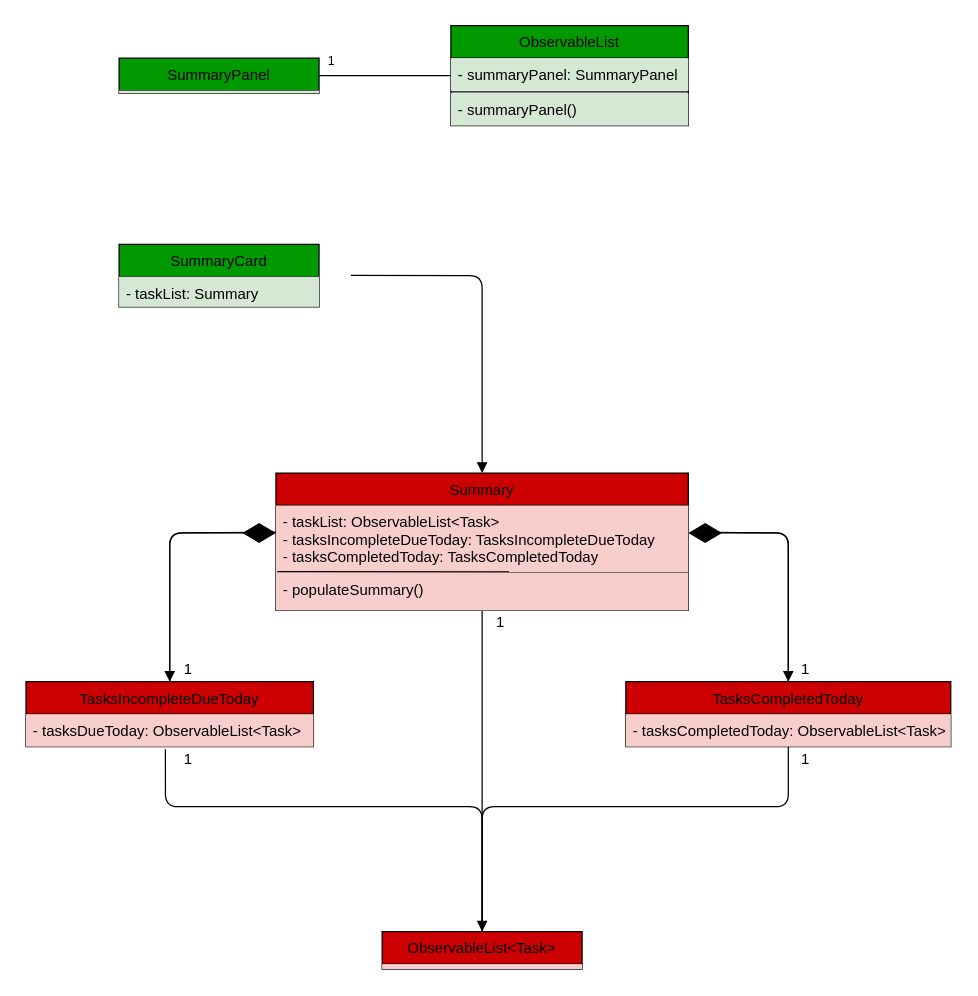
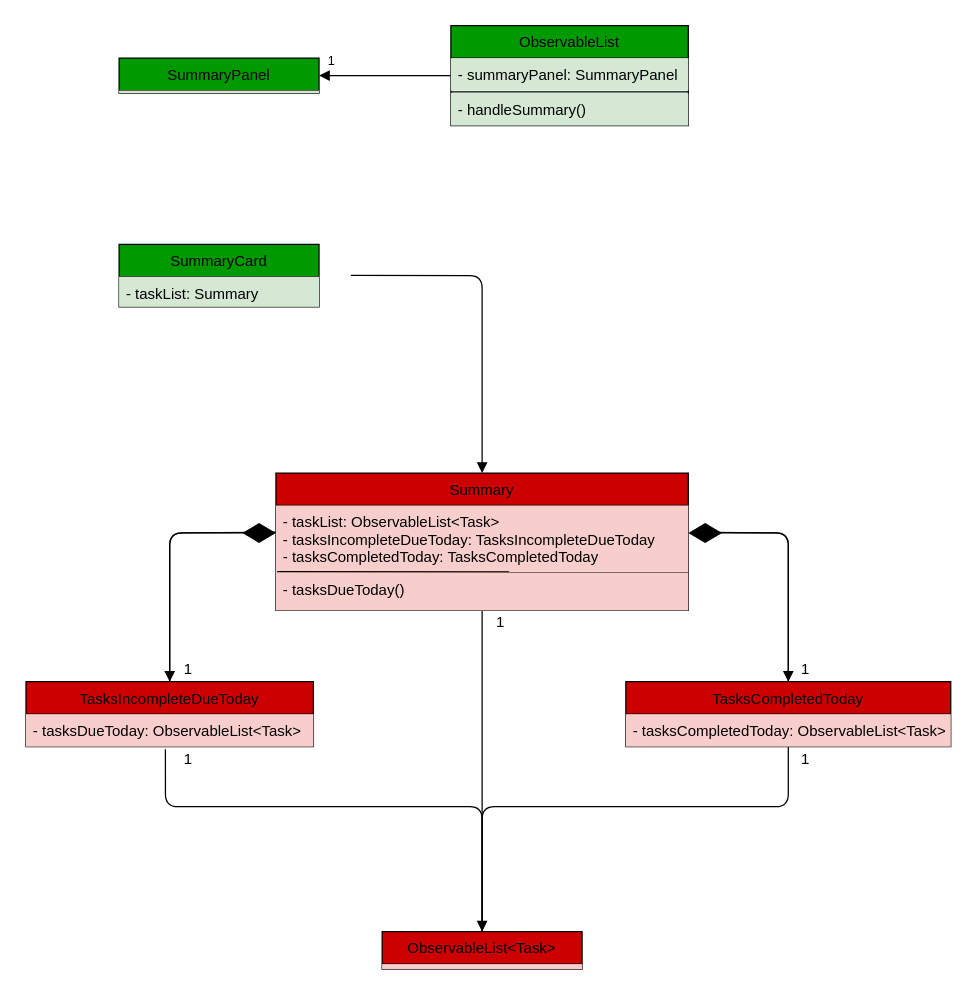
(325, 76) -> (330, 76)
(521, 110) -> (525, 110)
(358, 590) -> (352, 590)
